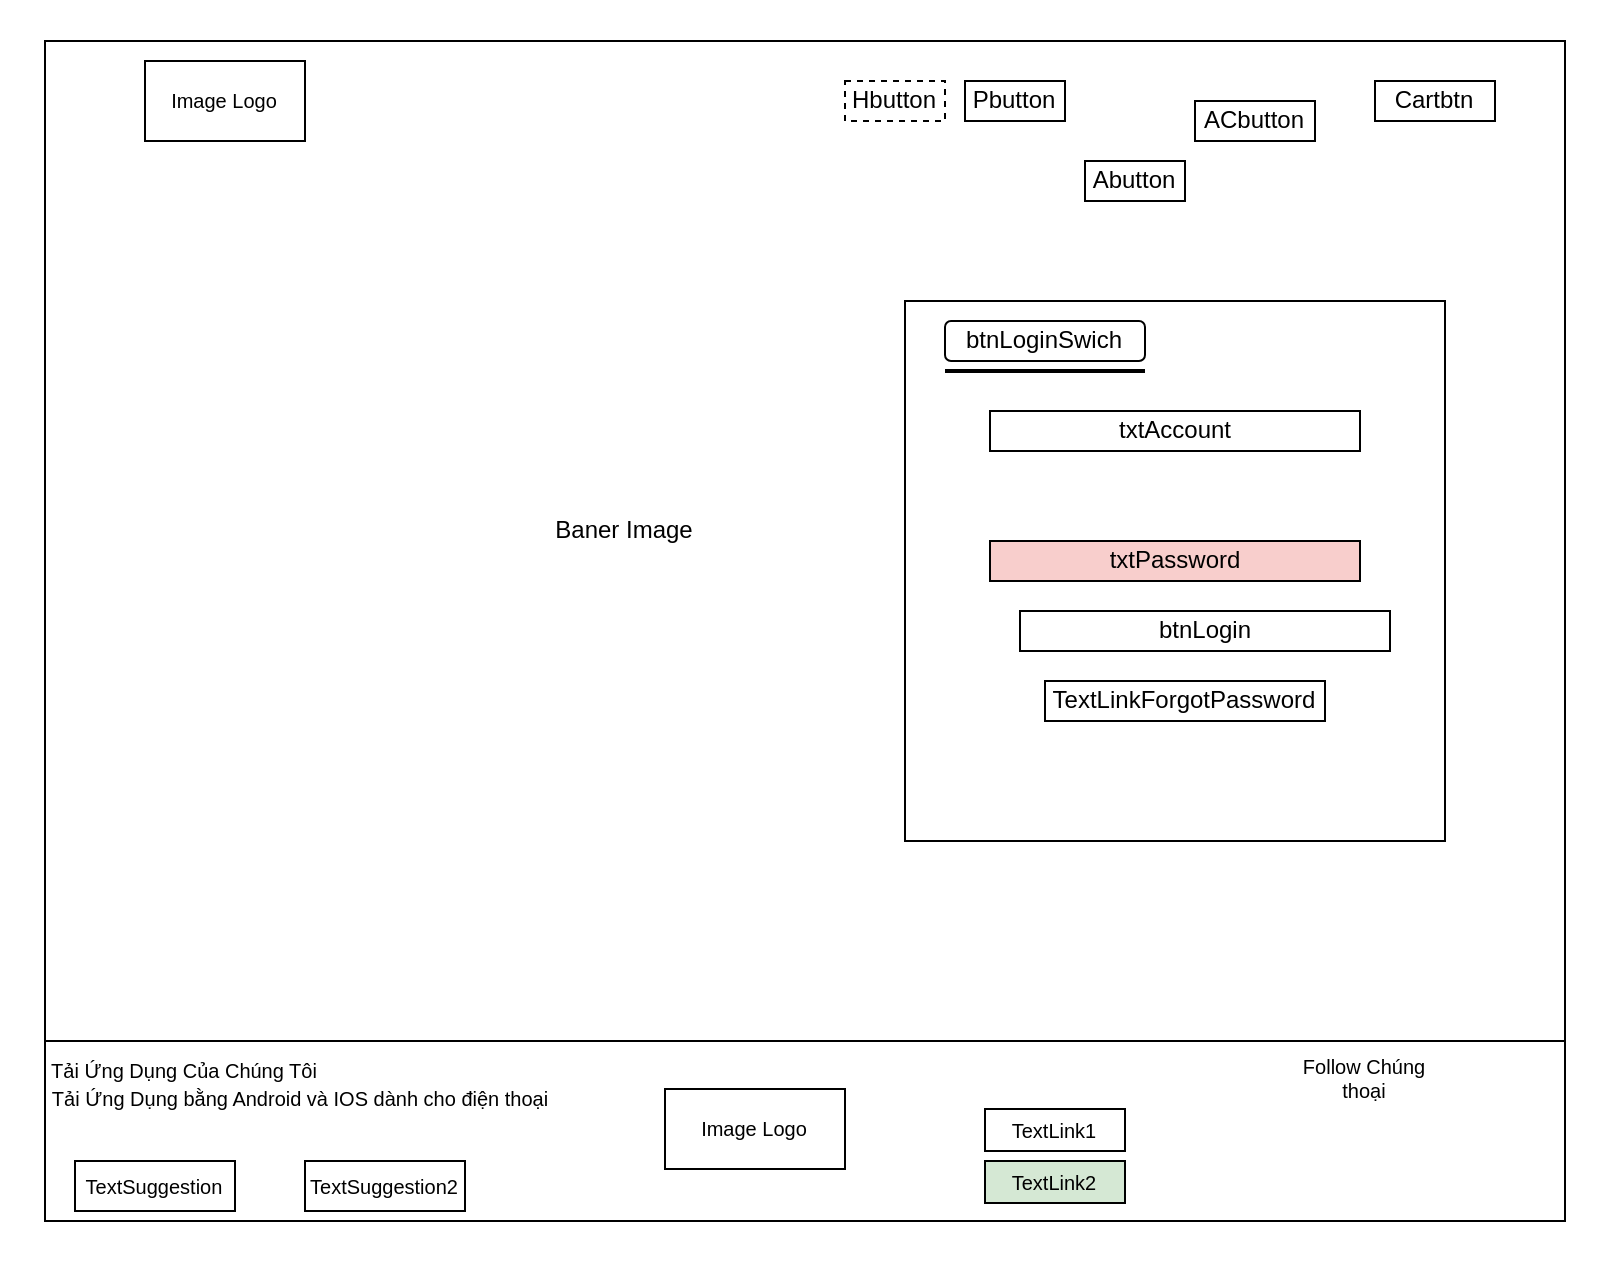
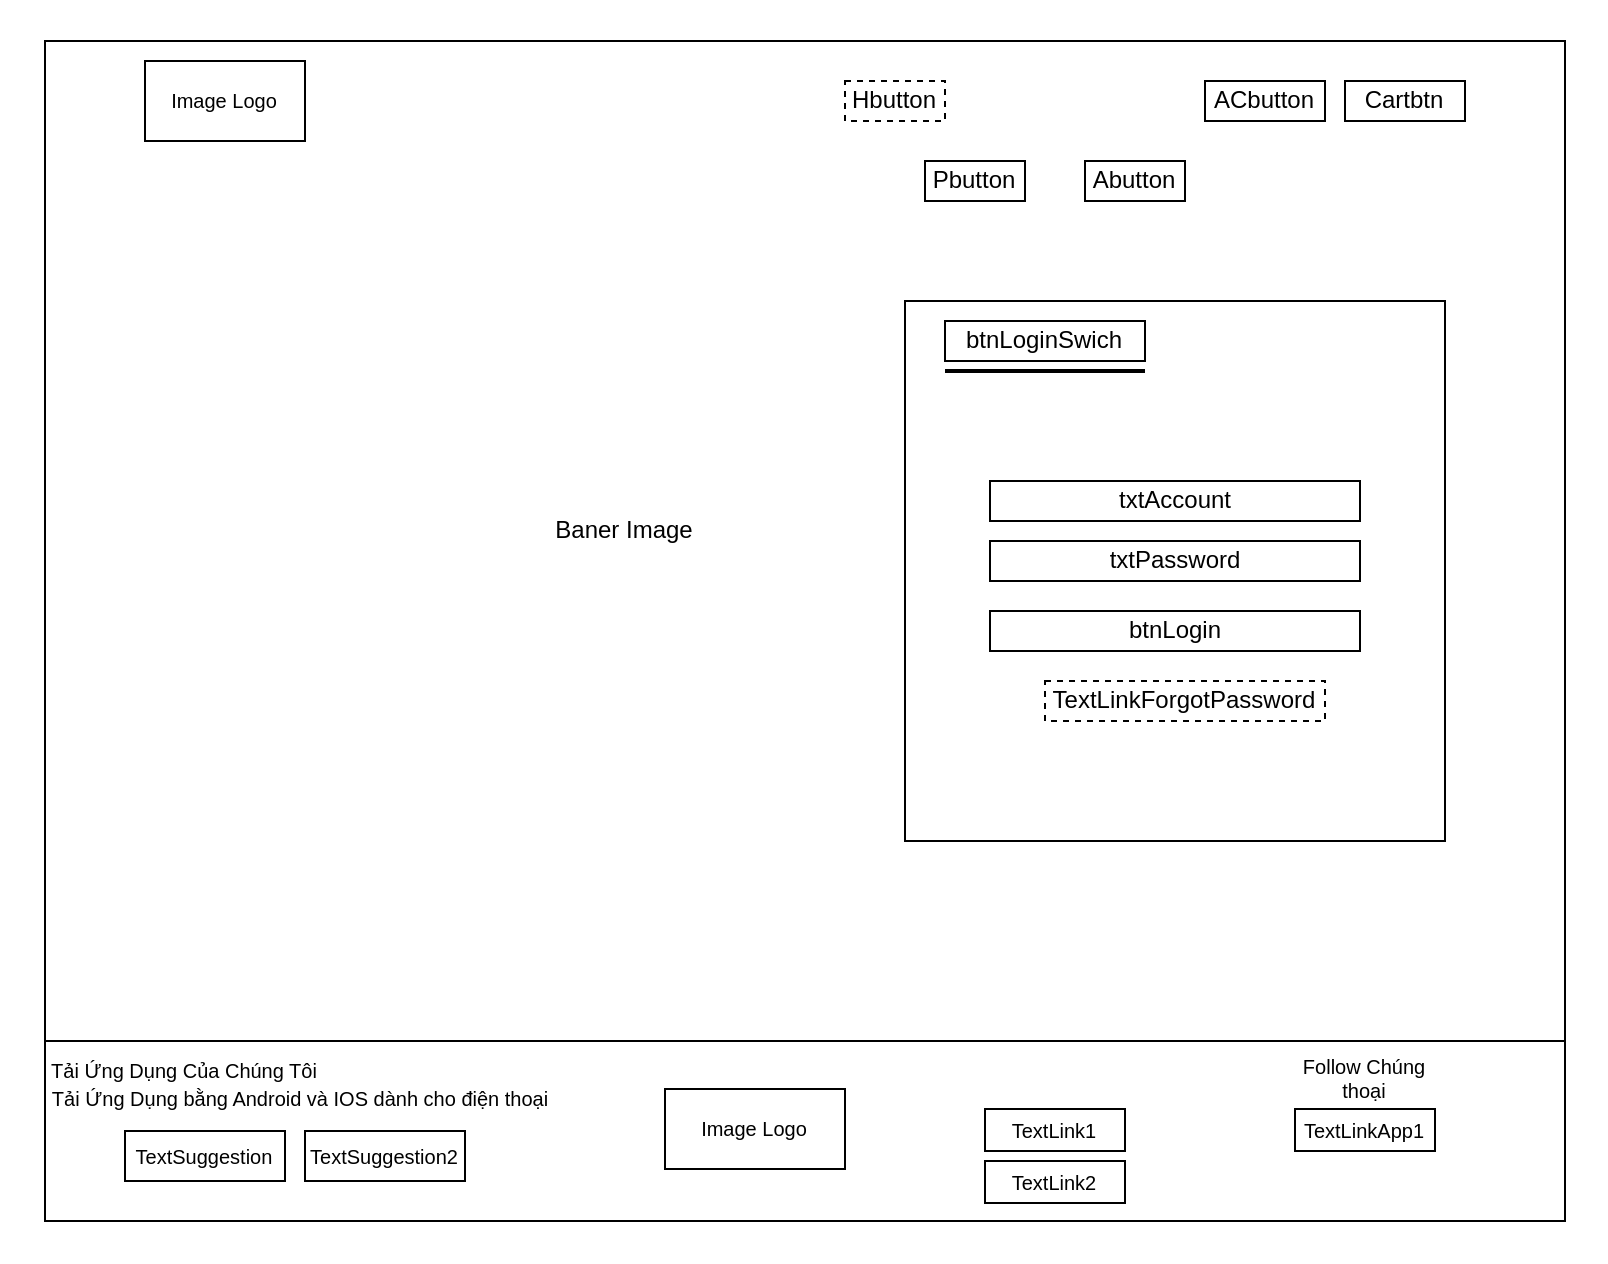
(1015, 101) -> (975, 181)
(1435, 101) -> (1405, 101)
(1255, 121) -> (1265, 101)
(1045, 341) -> (1045, 341)
(1175, 431) -> (1175, 501)
(1175, 561) -> (1175, 561)
(1205, 631) -> (1175, 631)
(1185, 701) -> (1185, 701)
none -> (1365, 1130)
(1055, 1182) -> (1055, 1182)
(155, 1186) -> (205, 1156)
(385, 1186) -> (385, 1156)
